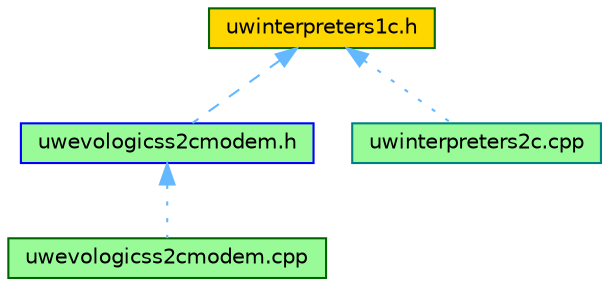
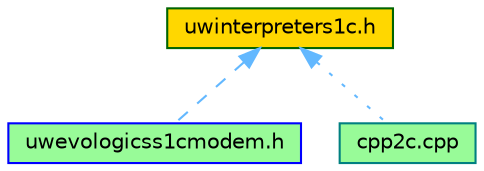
(167, 143) -> (155, 143)
(477, 143) -> (408, 143)
(167, 258) -> none
